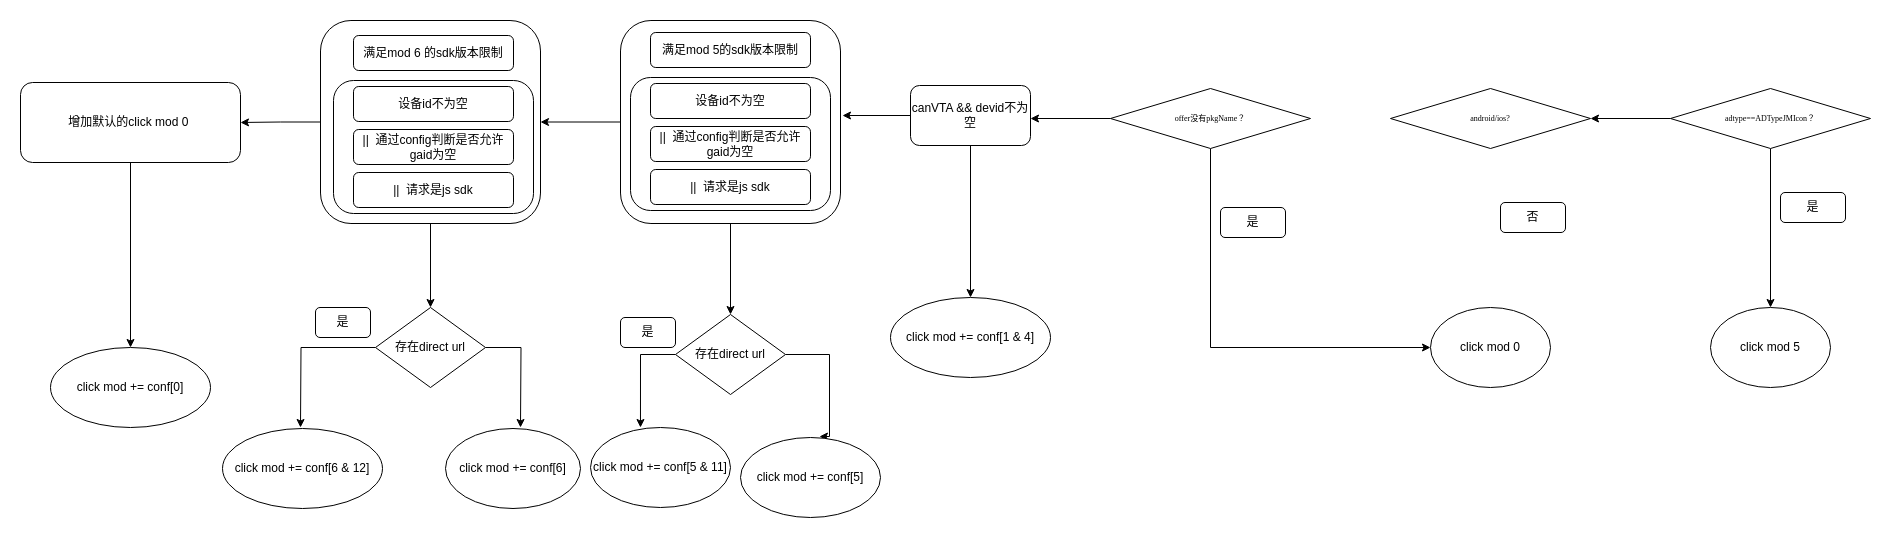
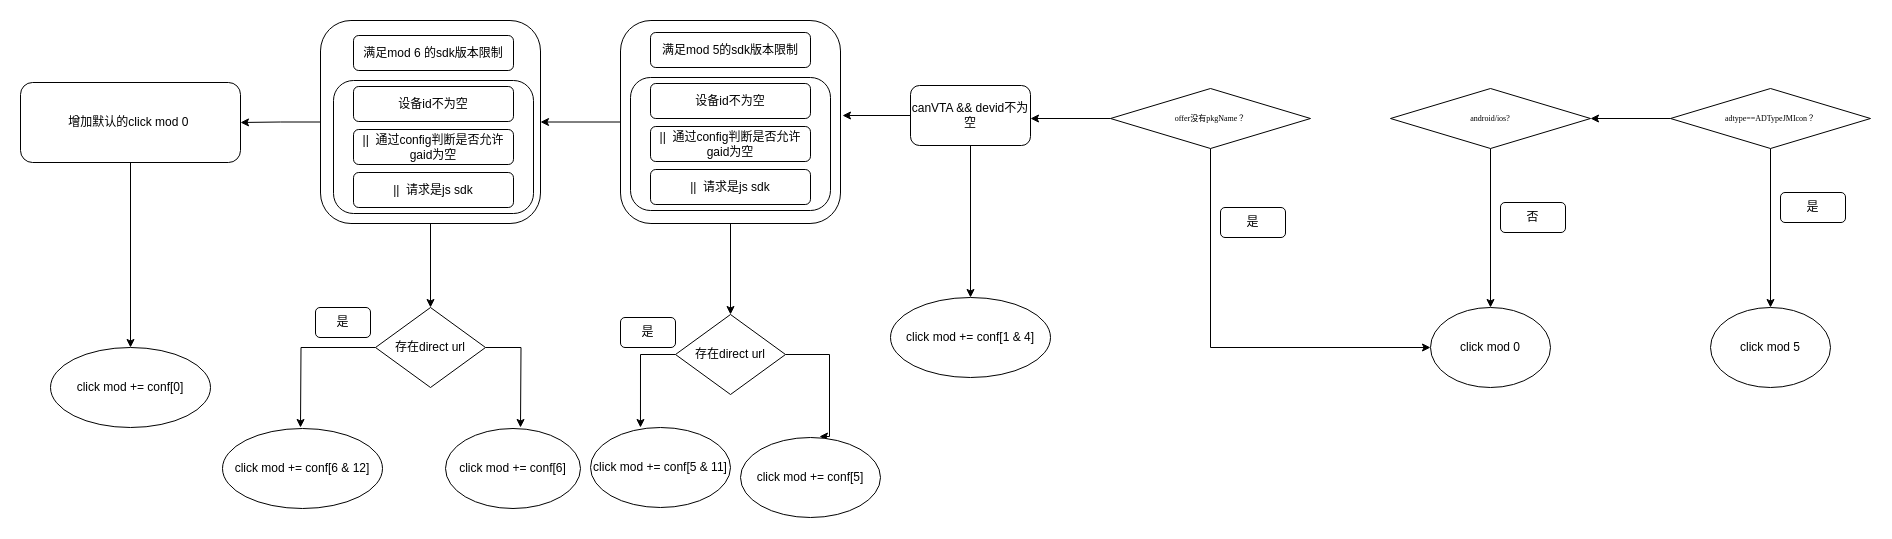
none -> (1491, 225)
